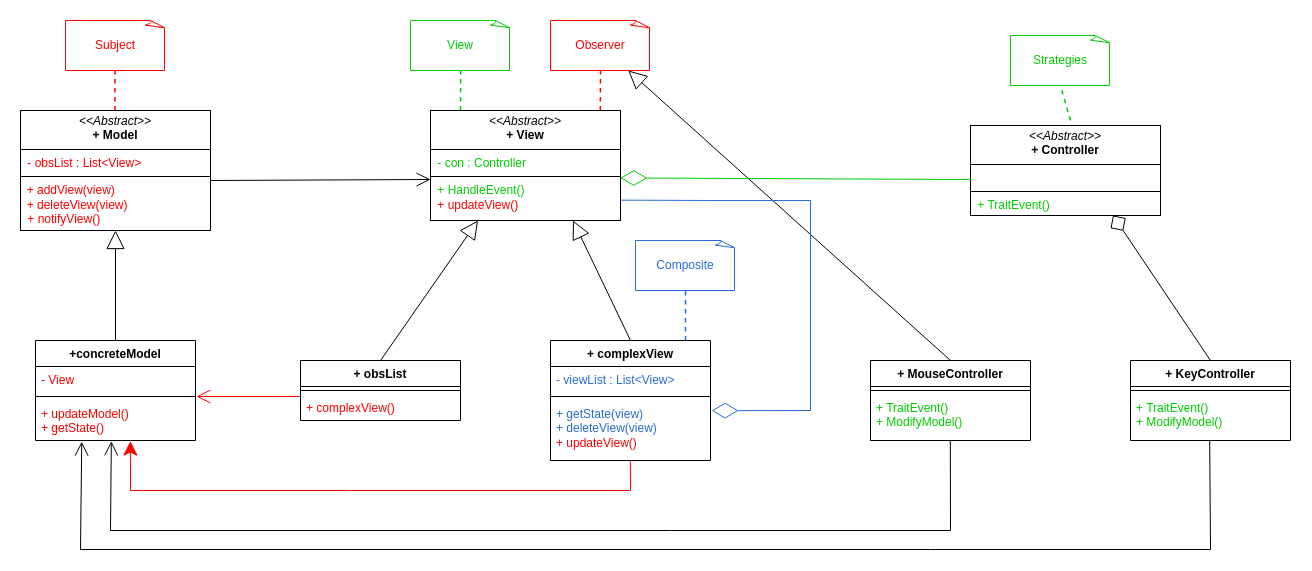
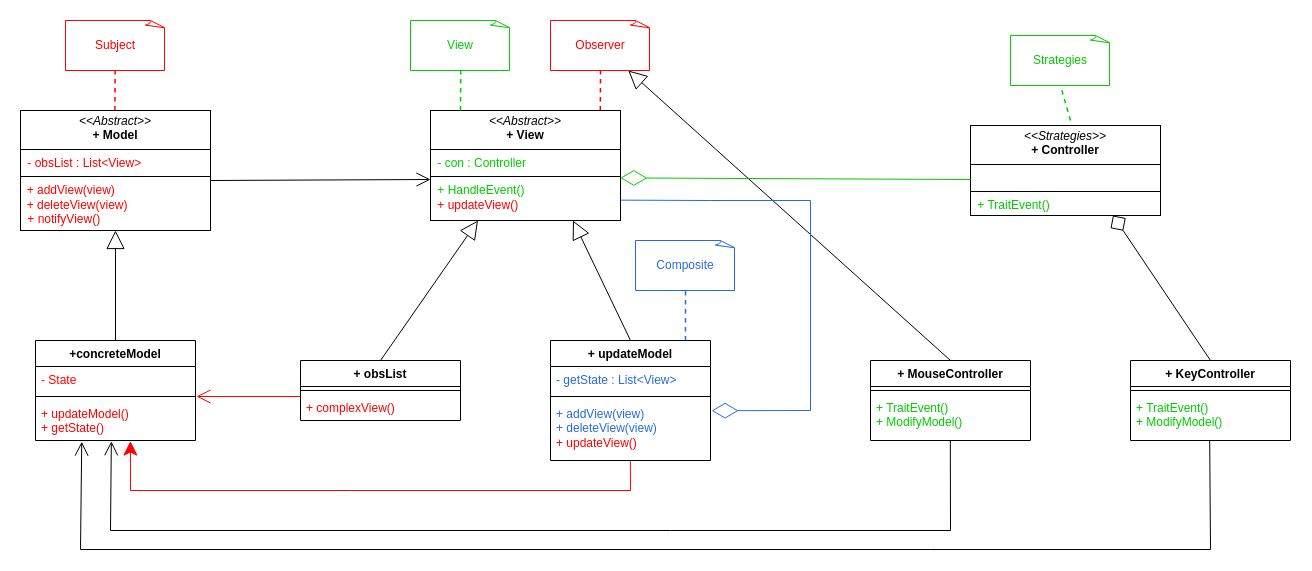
(1014, 147) -> (1016, 147)
(631, 355) -> (631, 355)
(59, 381) -> (63, 381)
(621, 381) -> (624, 381)
(611, 429) -> (611, 429)
